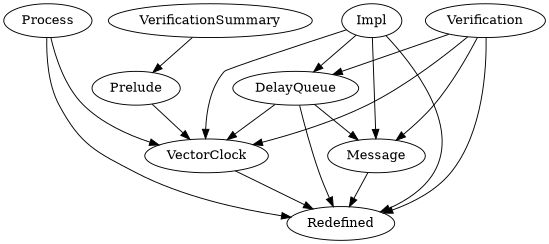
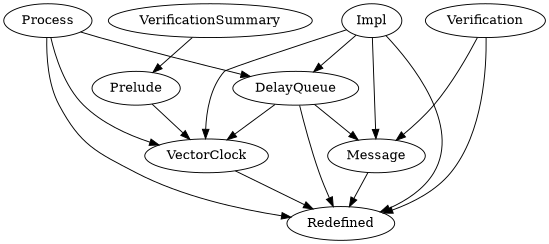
(393, 54) -> (161, 54)
(366, 105) -> none
